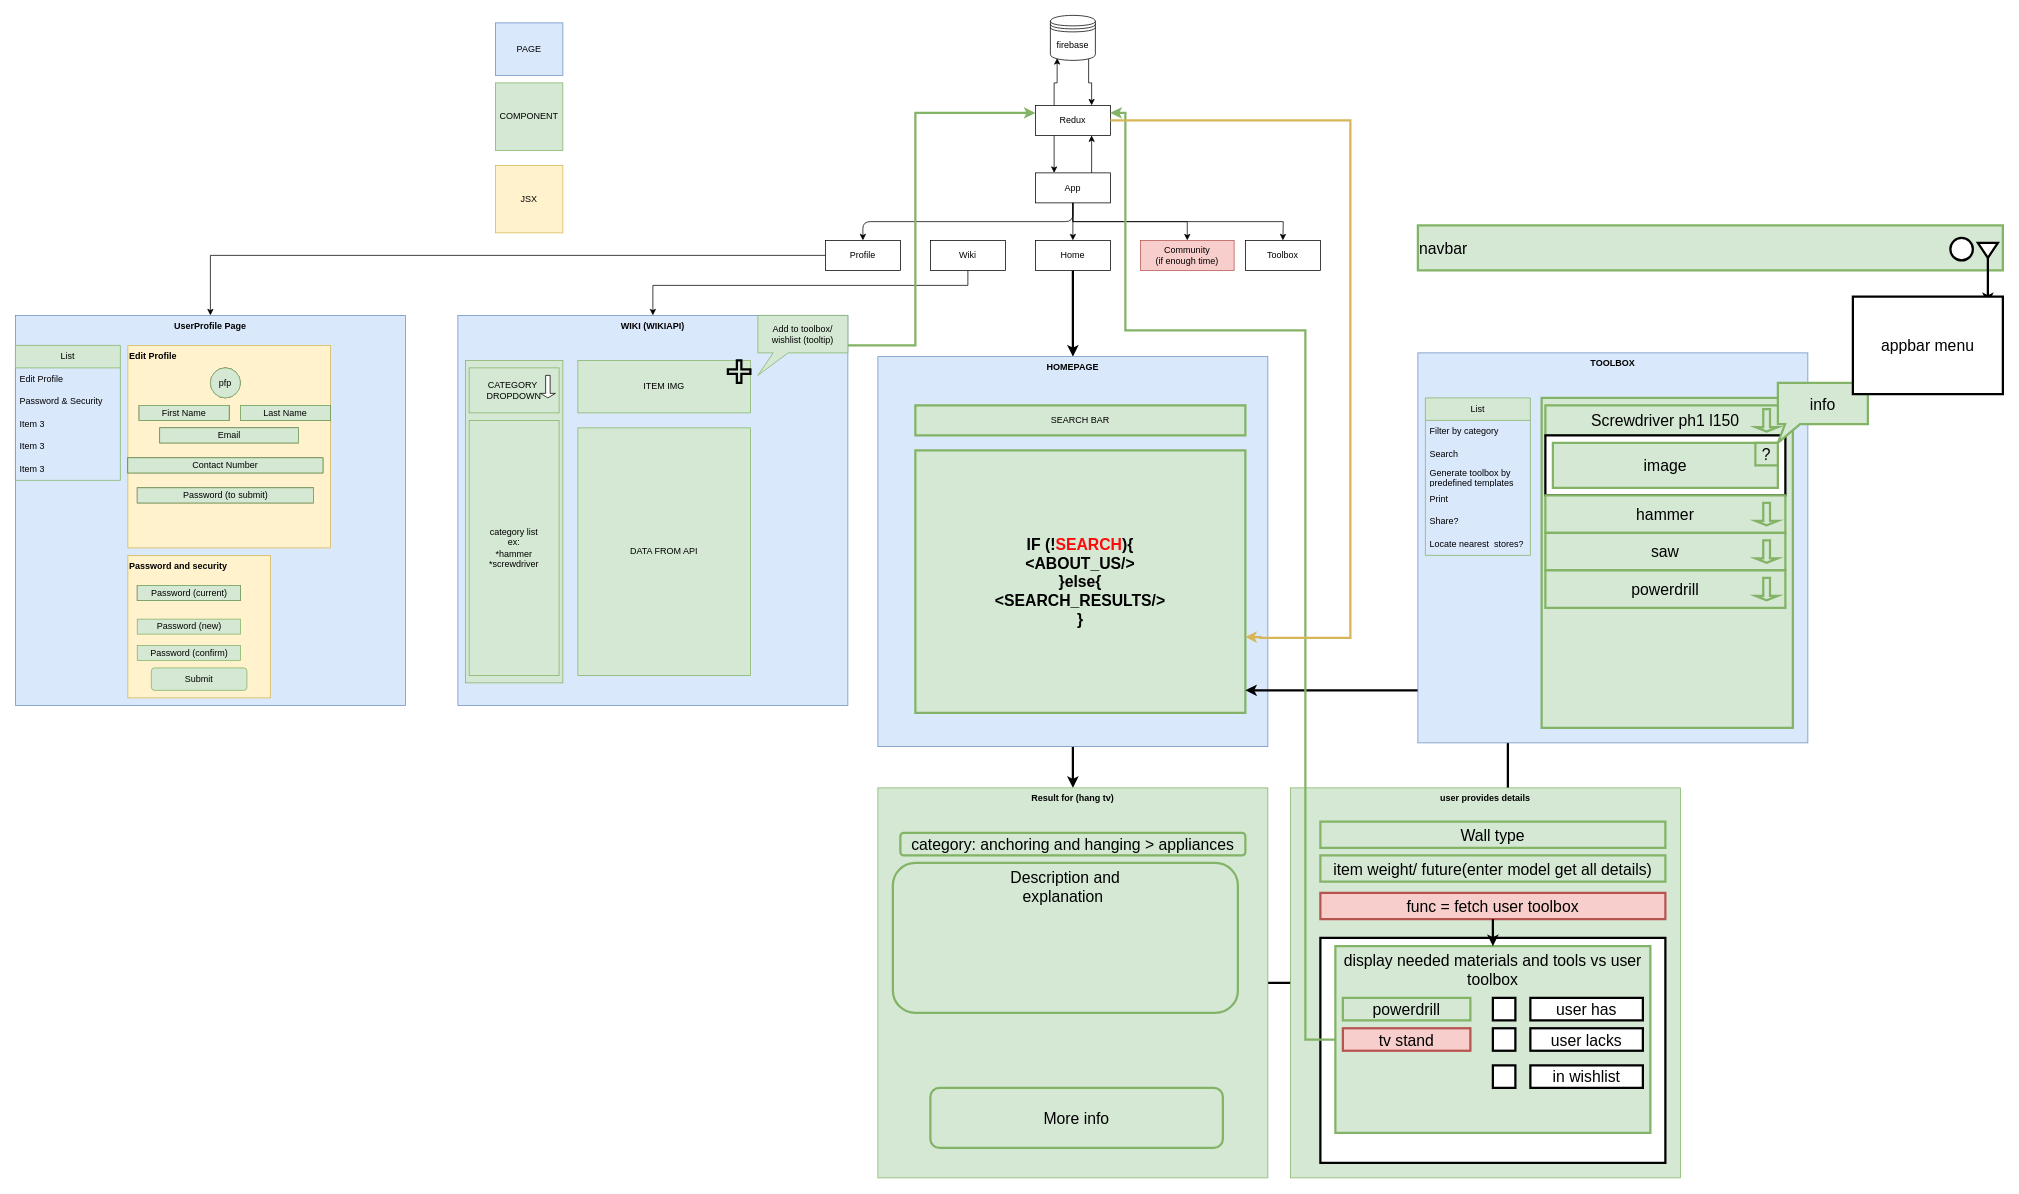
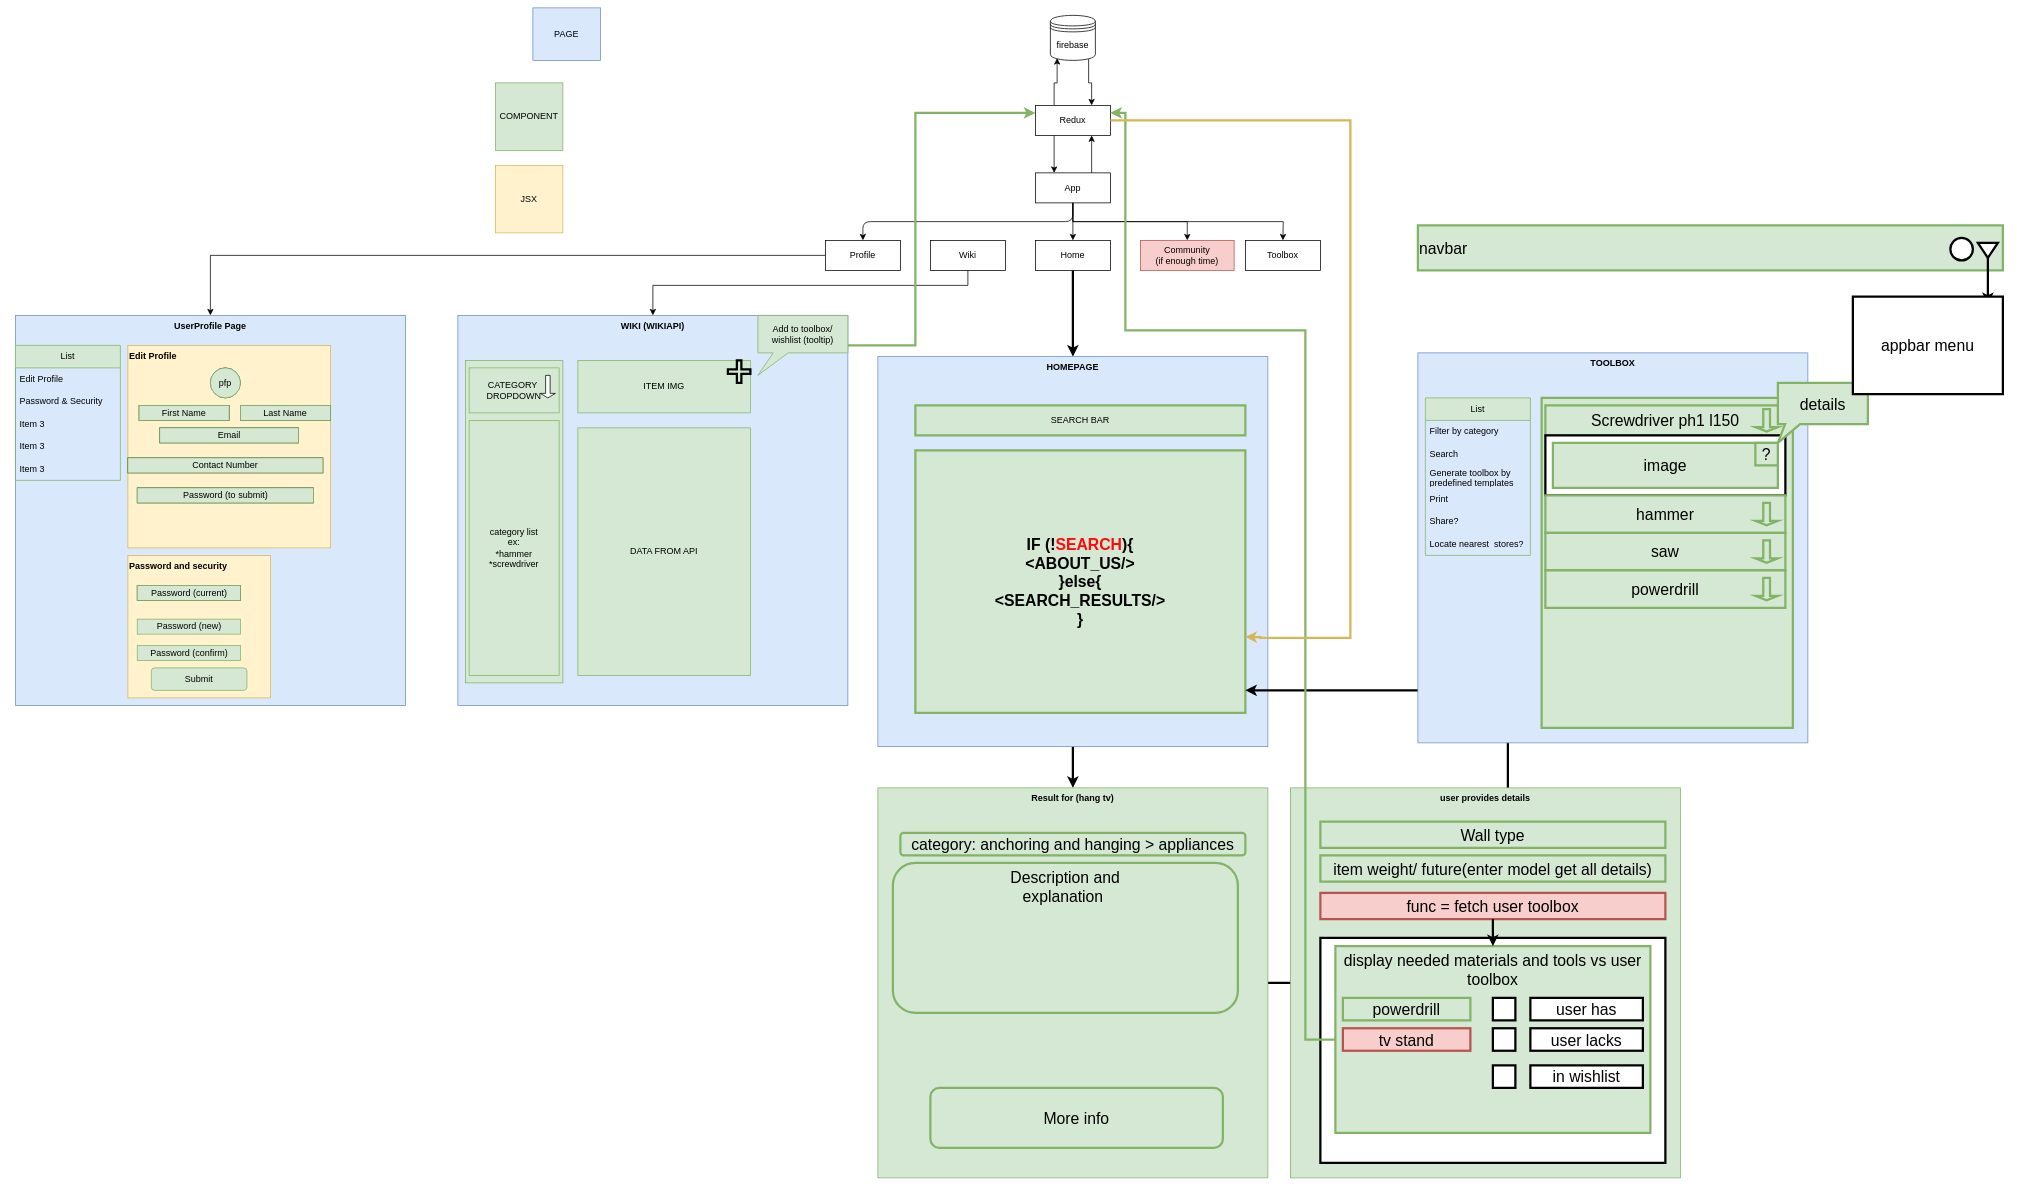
(529, 49) -> (567, 34)
(1823, 404) -> (1823, 404)
